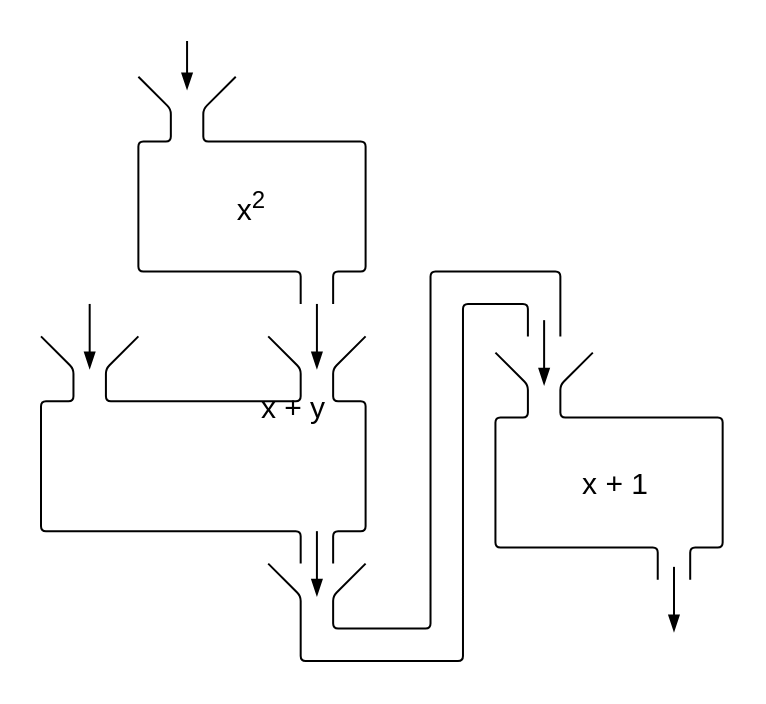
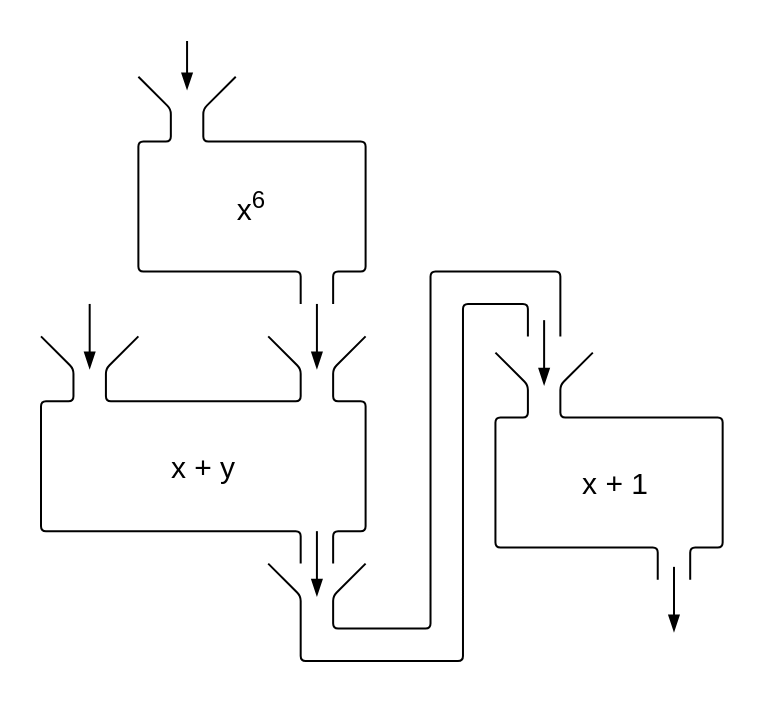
(252, 207) -> (252, 207)
(293, 406) -> (203, 466)
